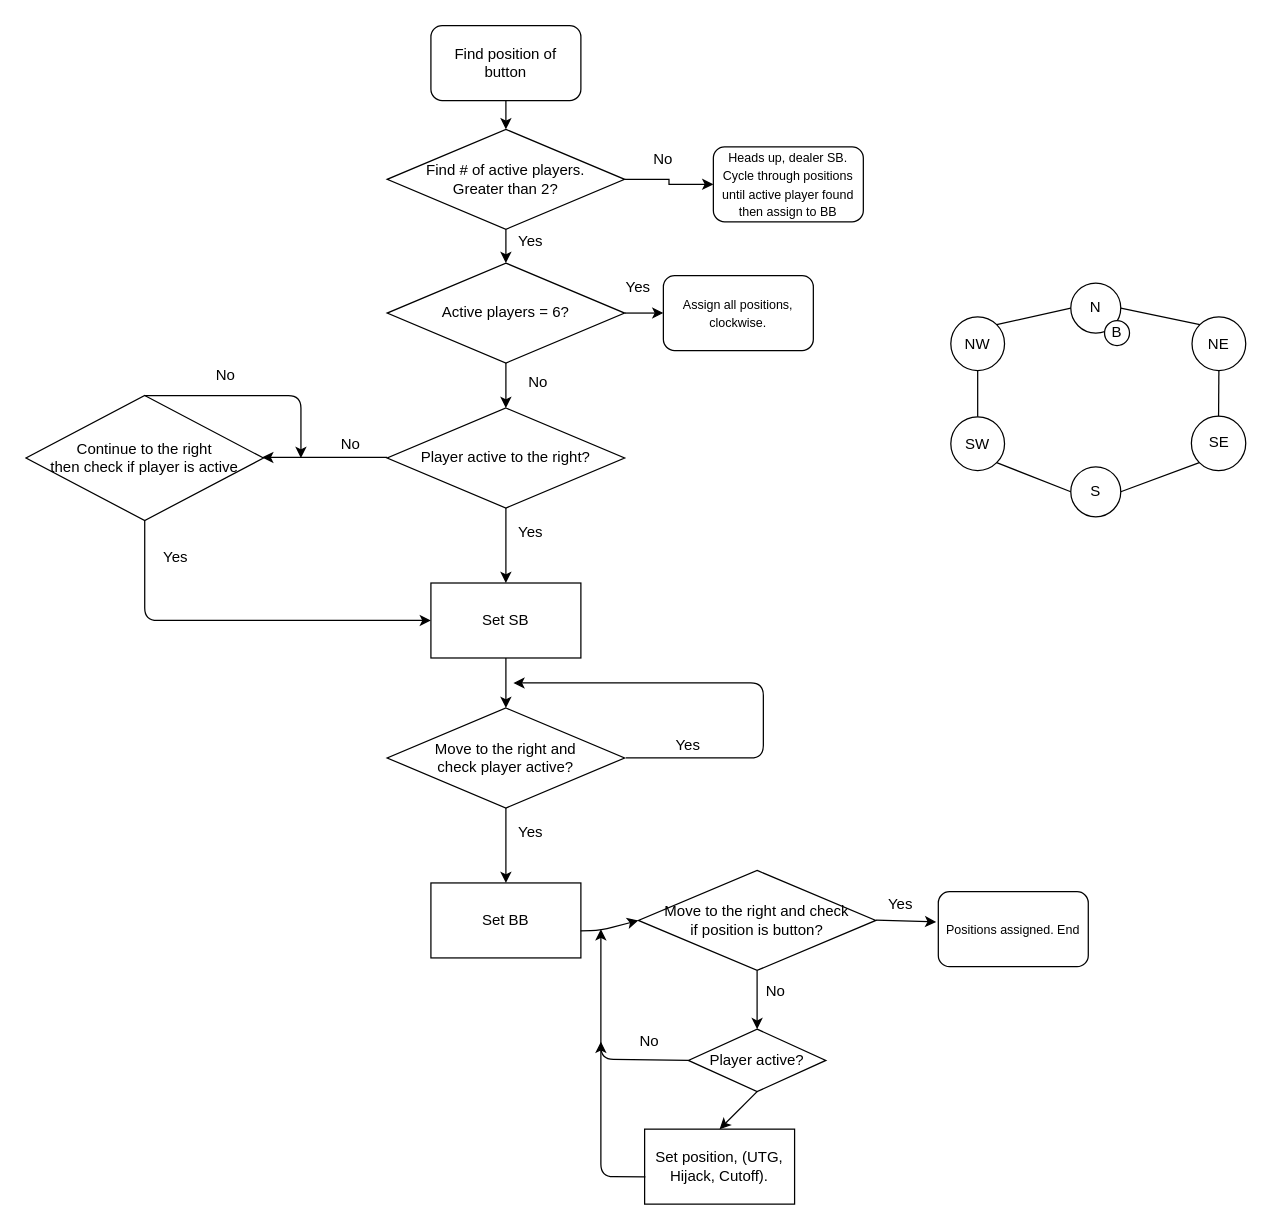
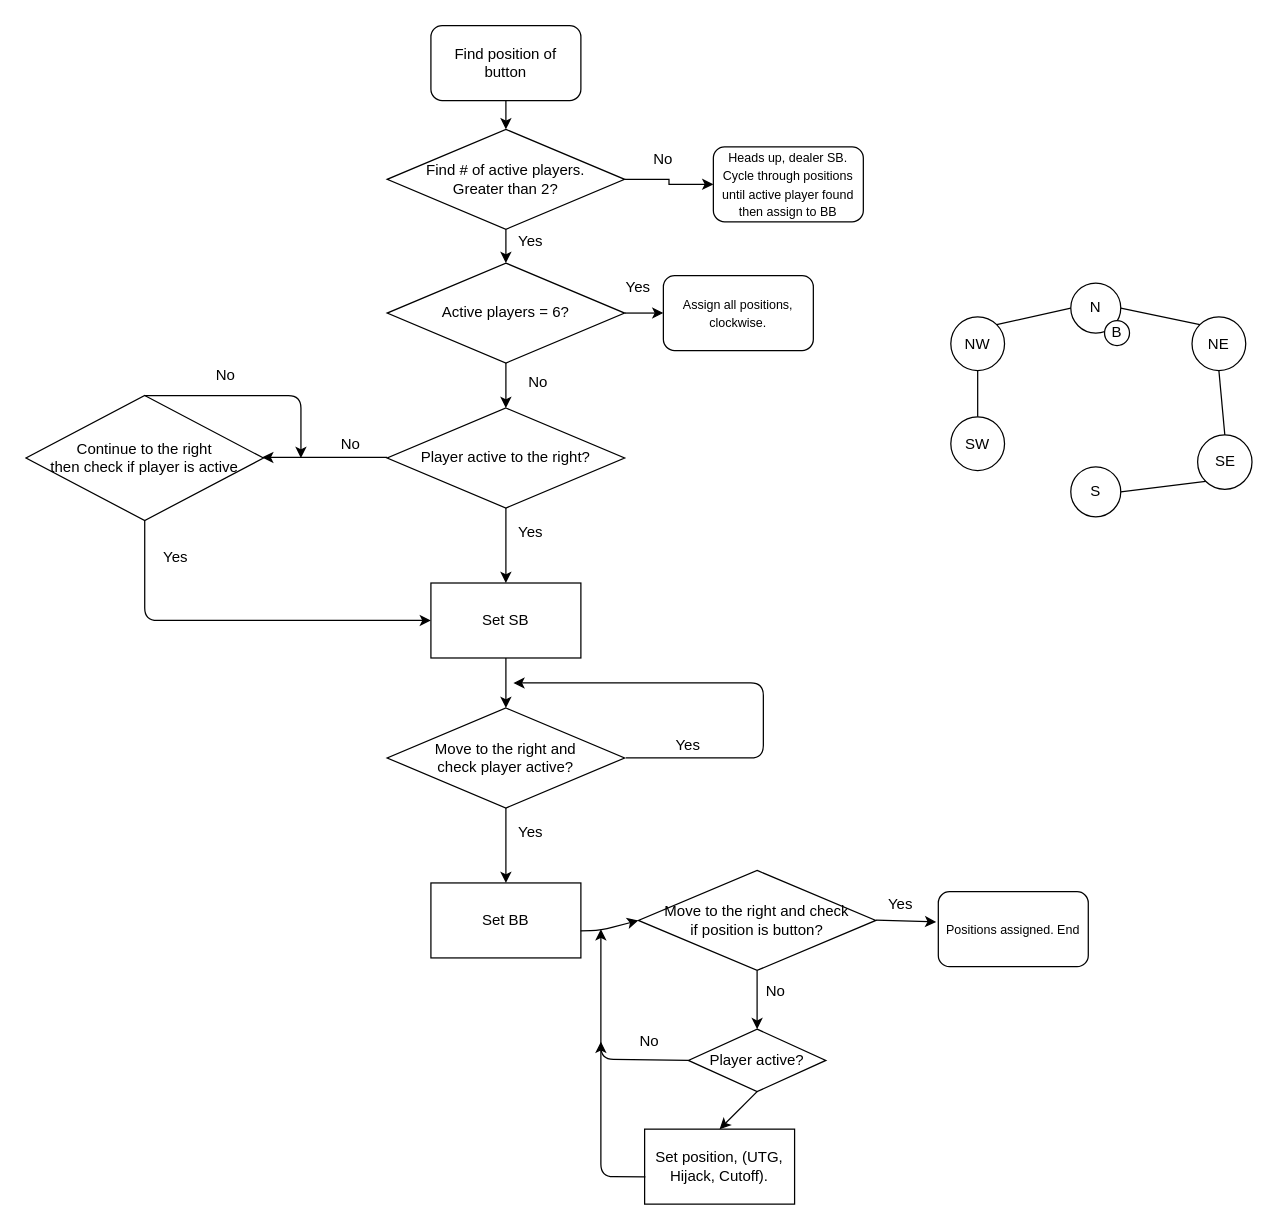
(1218, 443) -> (1225, 462)
(1034, 477) -> none
